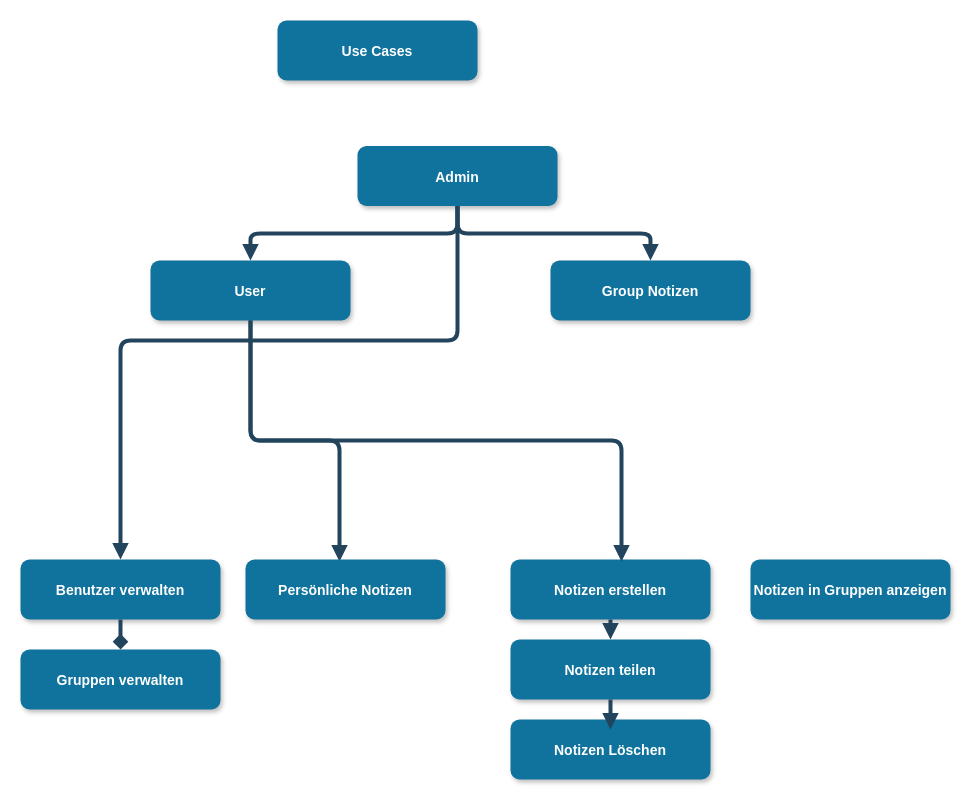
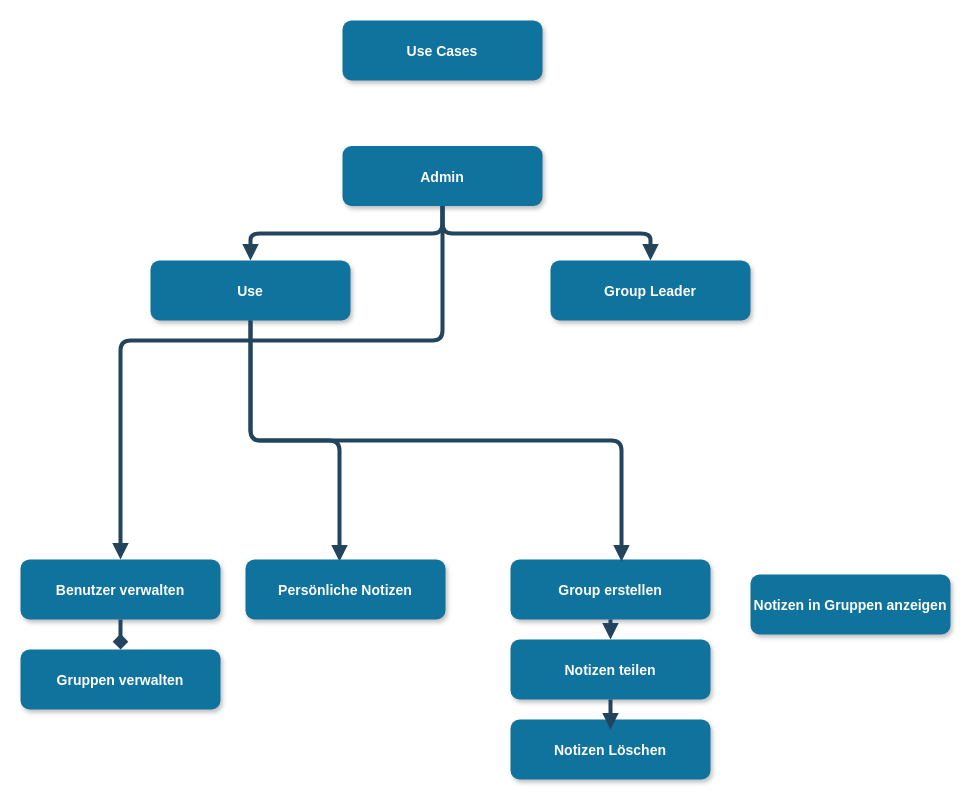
(378, 51) -> (443, 51)
(458, 176) -> (443, 176)
(250, 291) -> (250, 291)
(650, 291) -> (650, 291)
(610, 590) -> (610, 590)
(851, 590) -> (851, 605)
